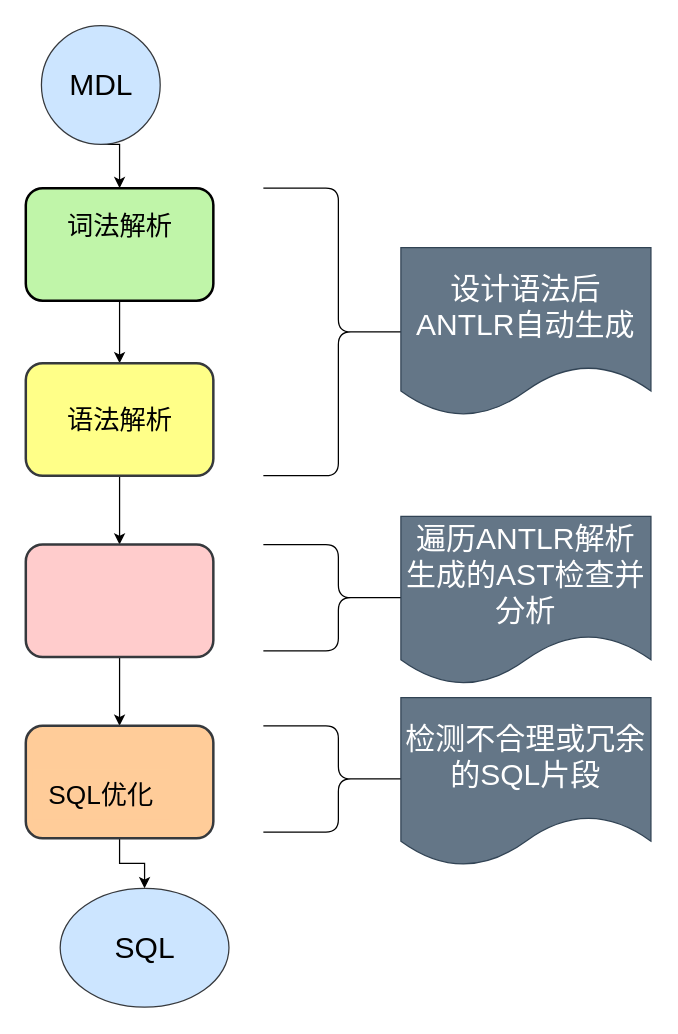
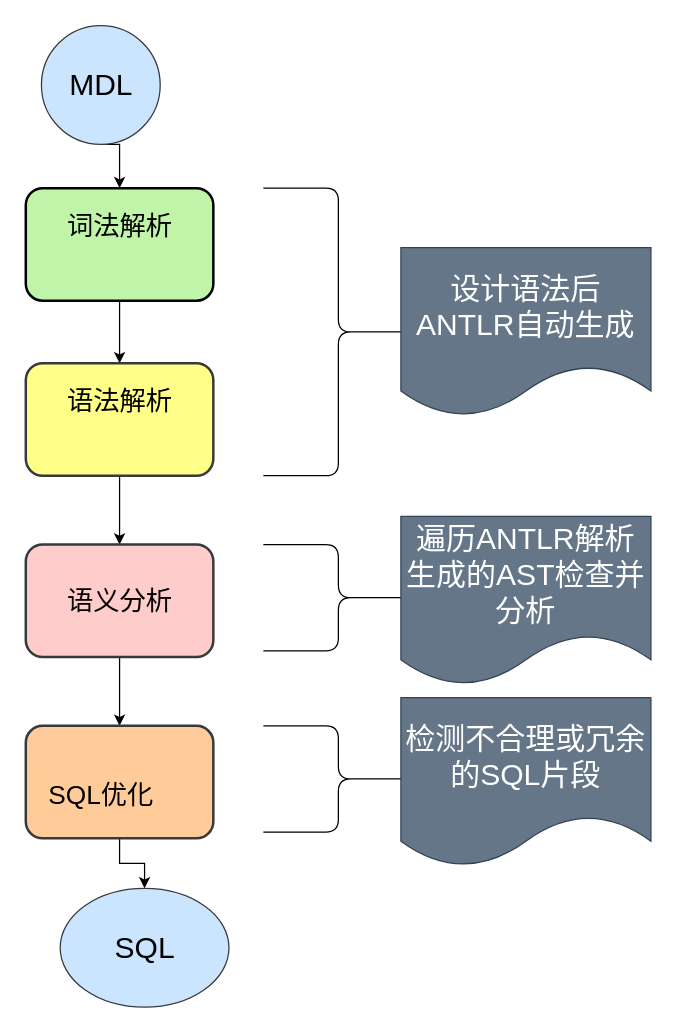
(119, 419) -> (119, 401)
none -> (119, 601)
